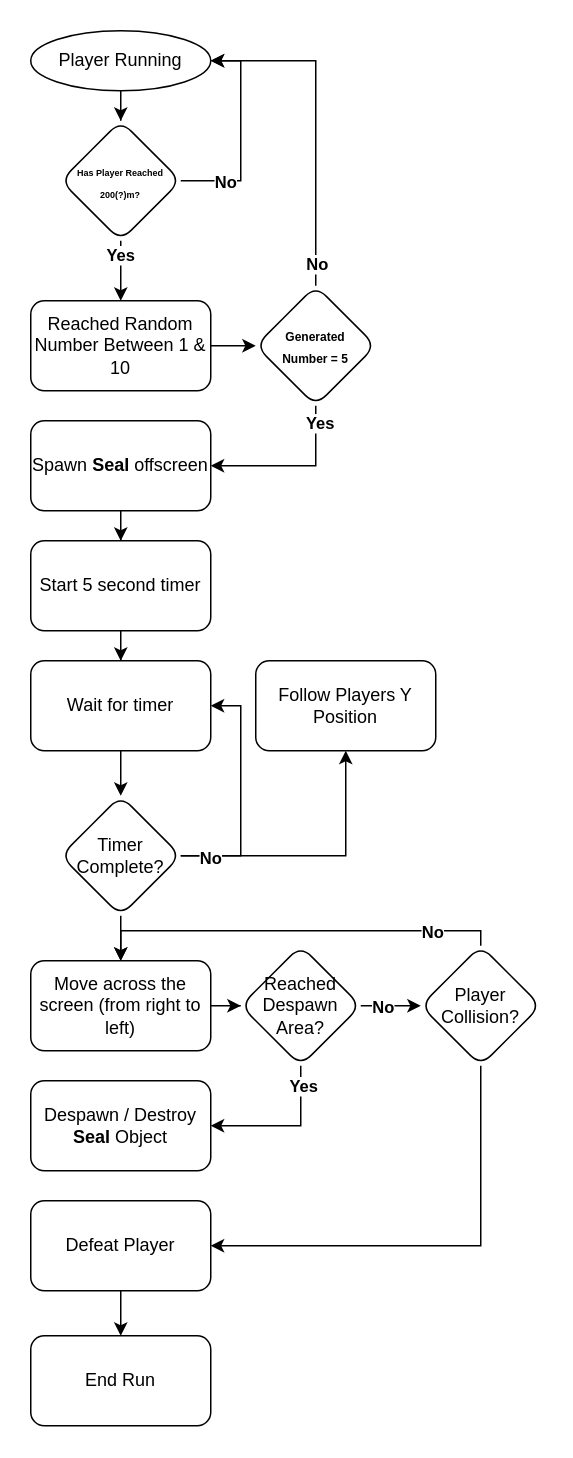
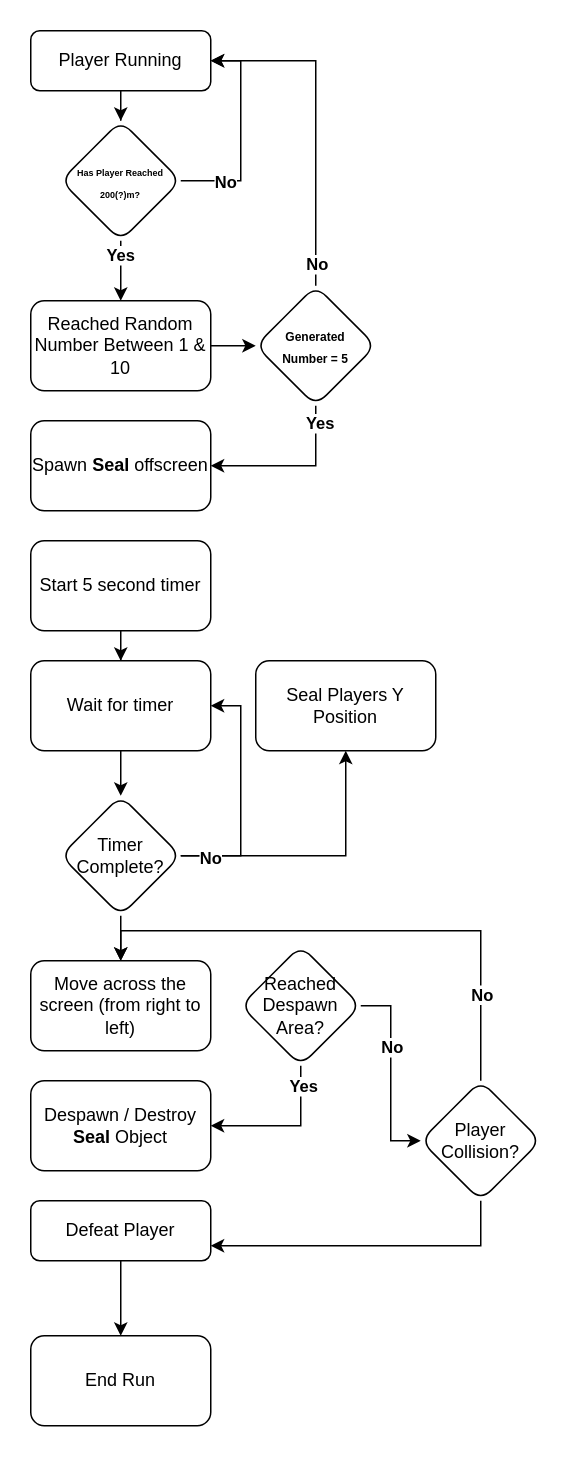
(121, 61) -> (121, 61)
(121, 531) -> none
(346, 706) -> (346, 706)
(231, 1006) -> none
(481, 1006) -> (481, 1141)
(121, 1246) -> (121, 1231)
